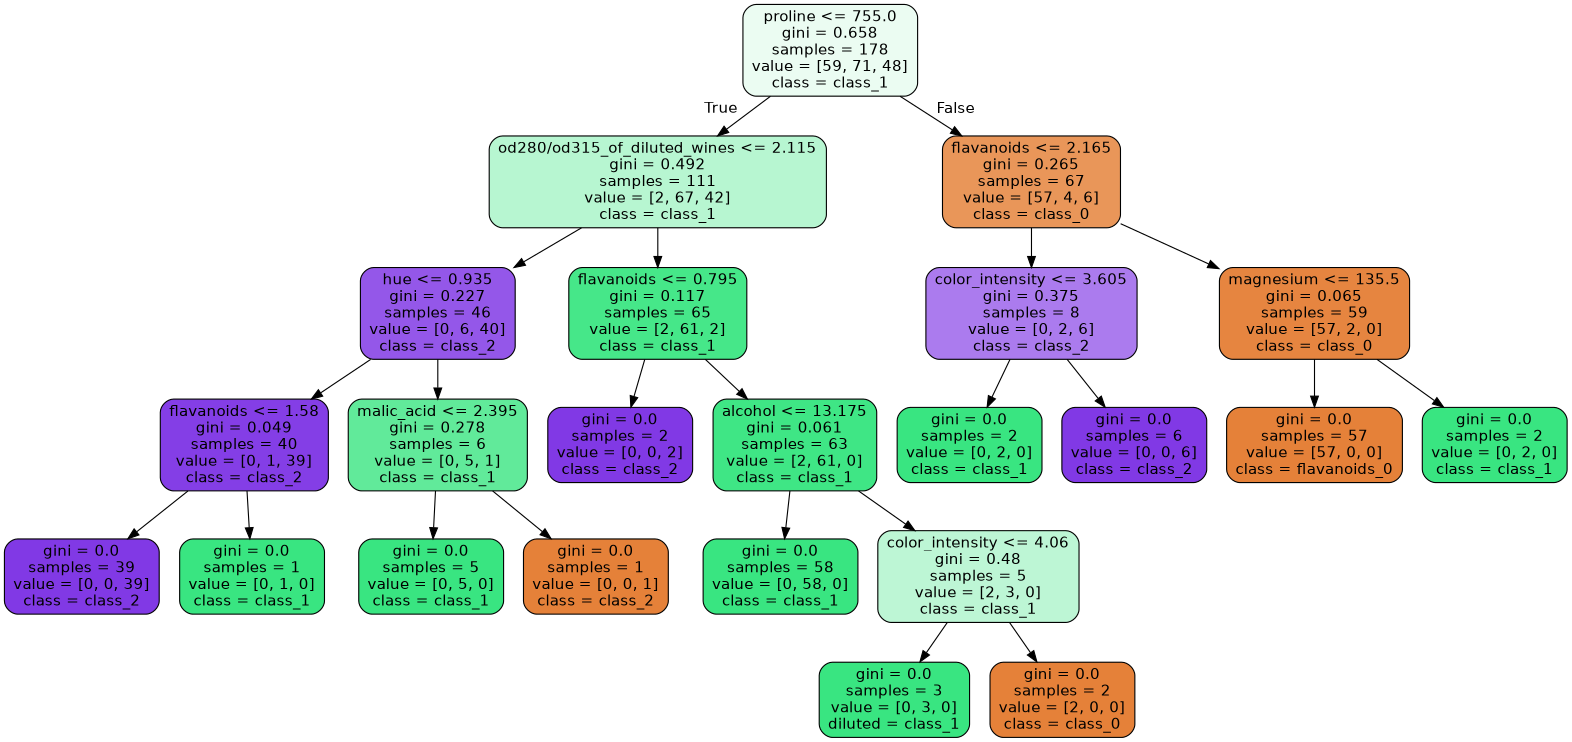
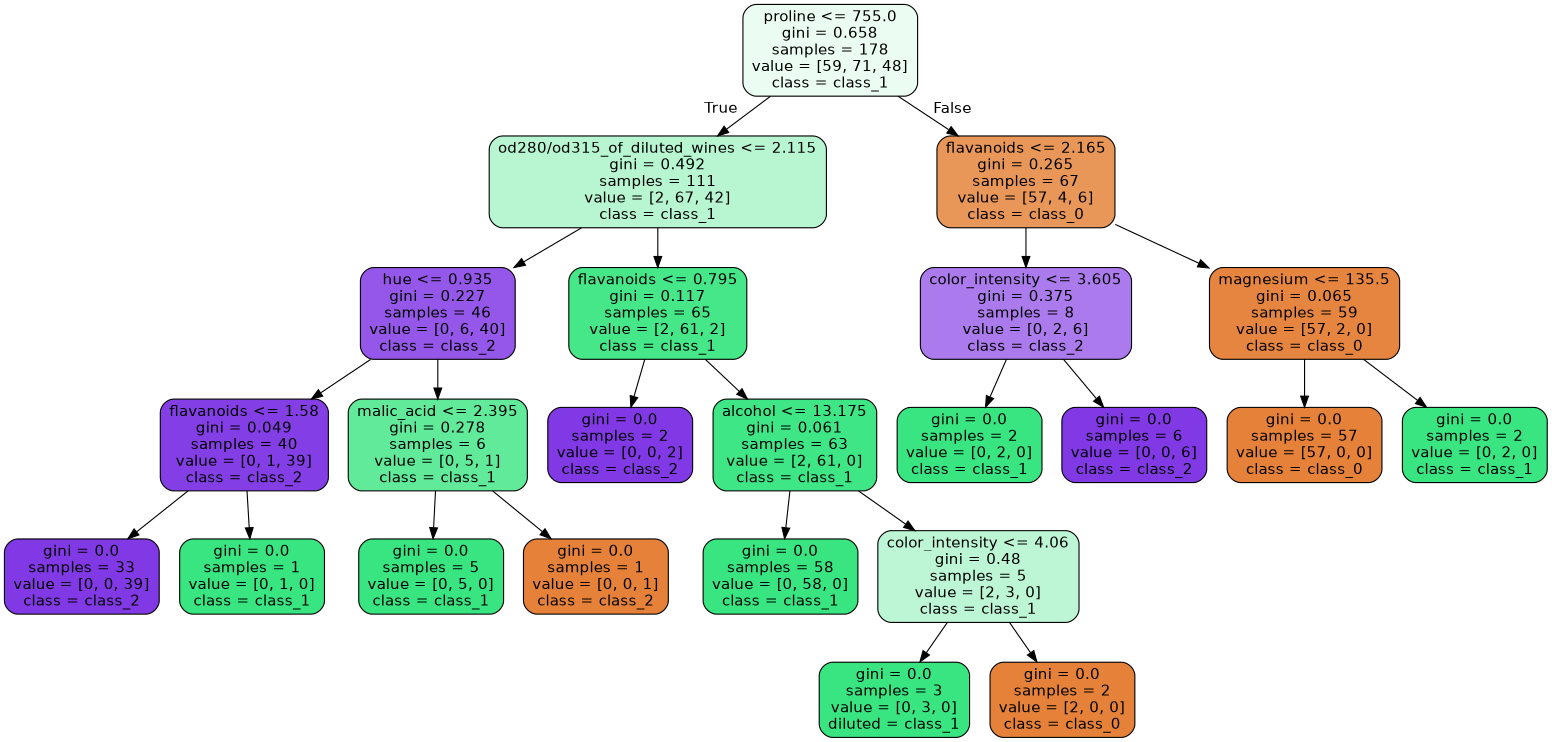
(1315, 445) -> (1305, 445)
(82, 577) -> (82, 577)
